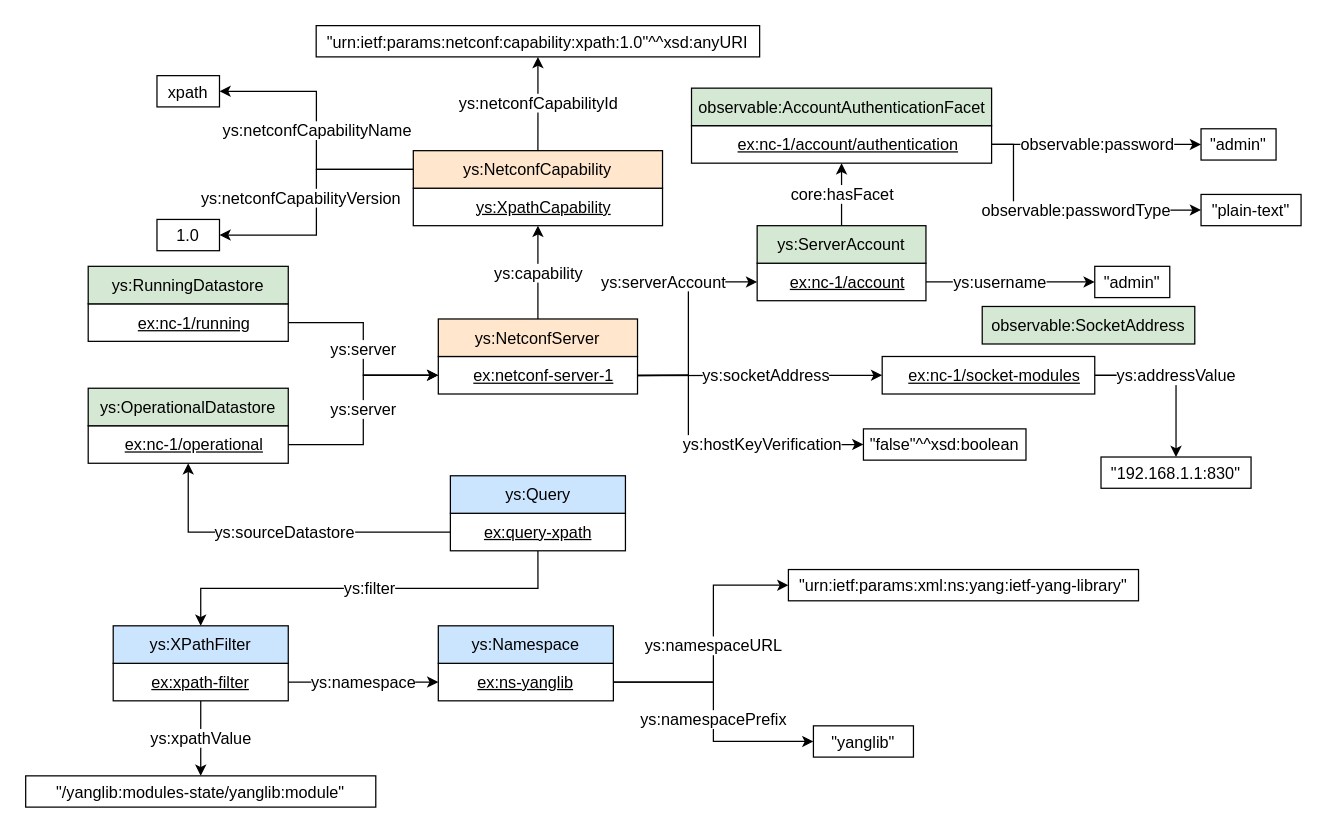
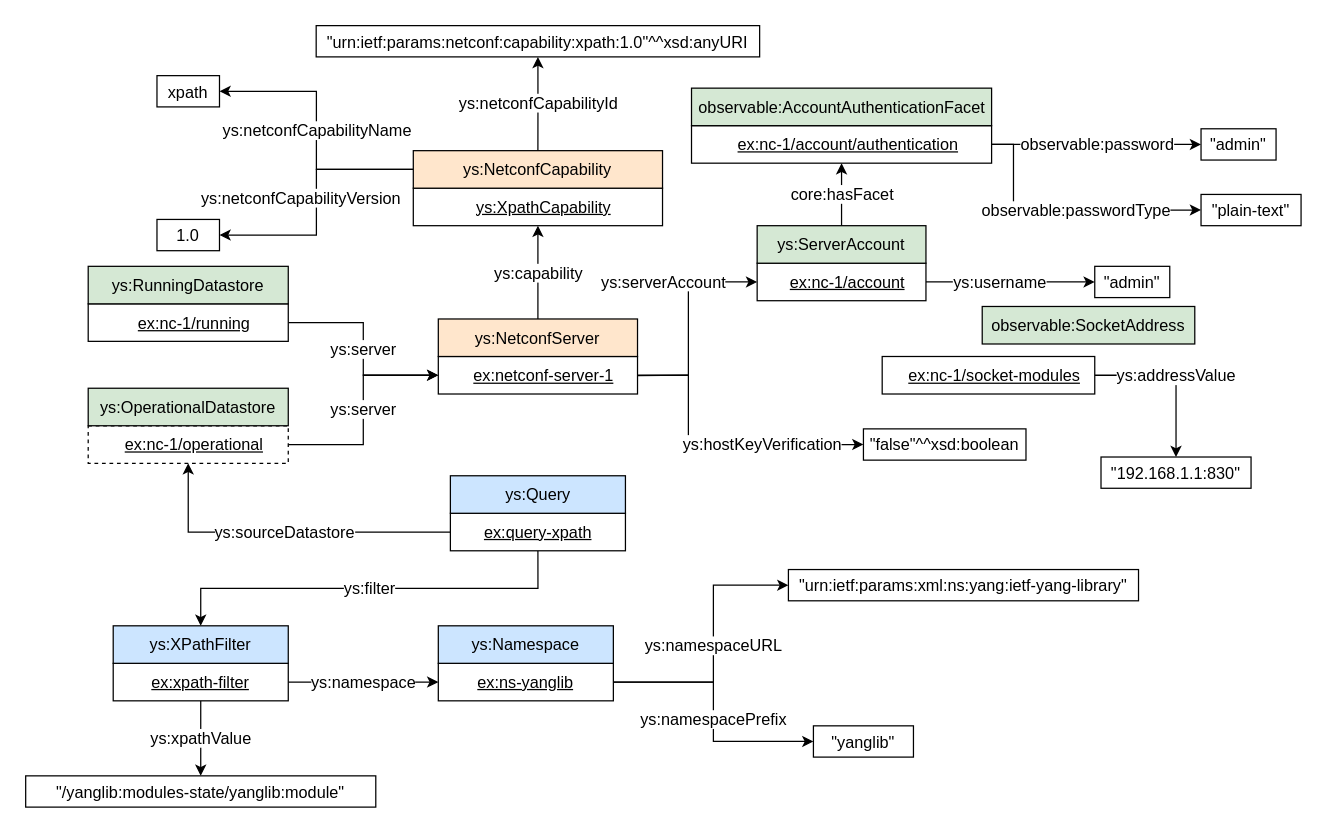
(782, 375) -> none
(188, 444) -> (188, 444)
